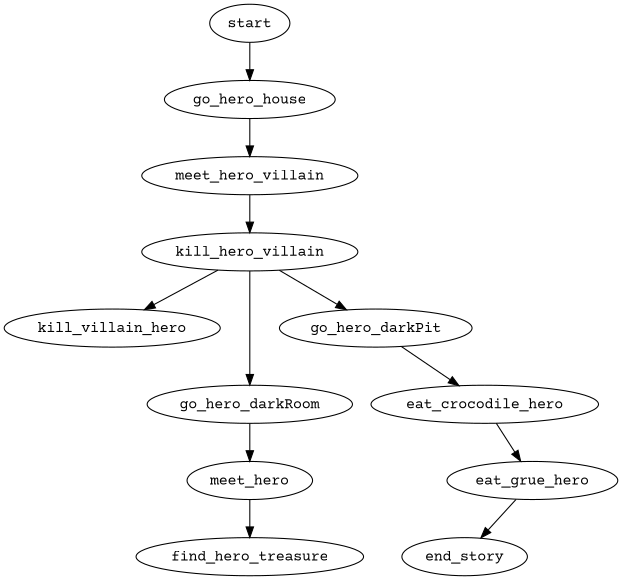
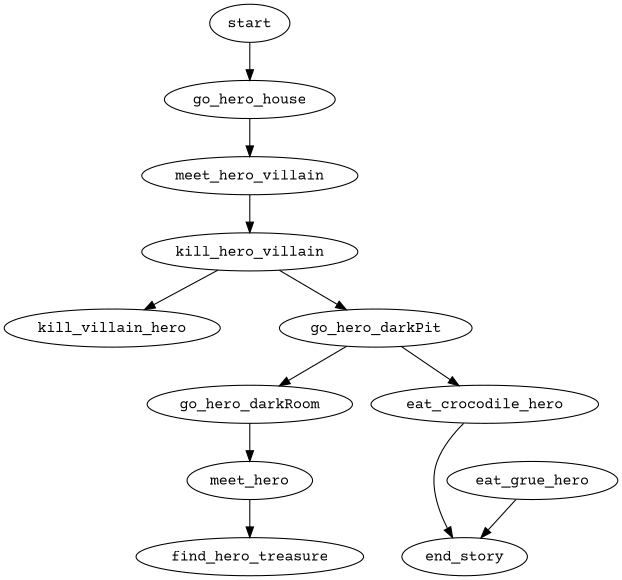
(250, 323) -> (318, 363)
(506, 438) -> (435, 472)
